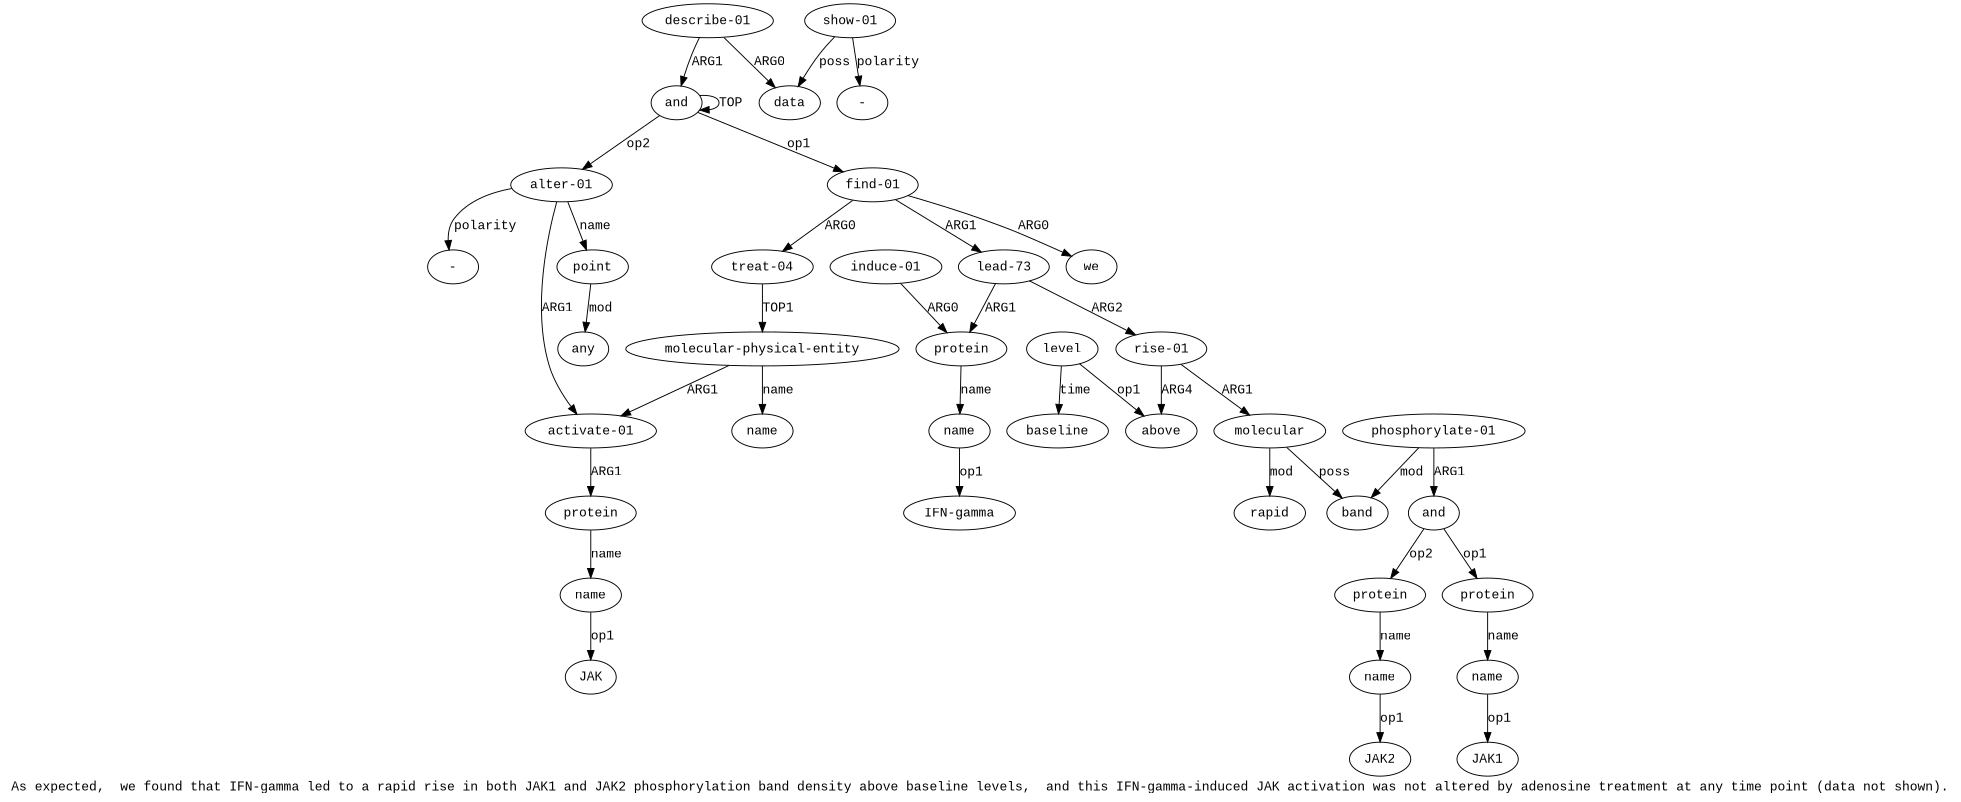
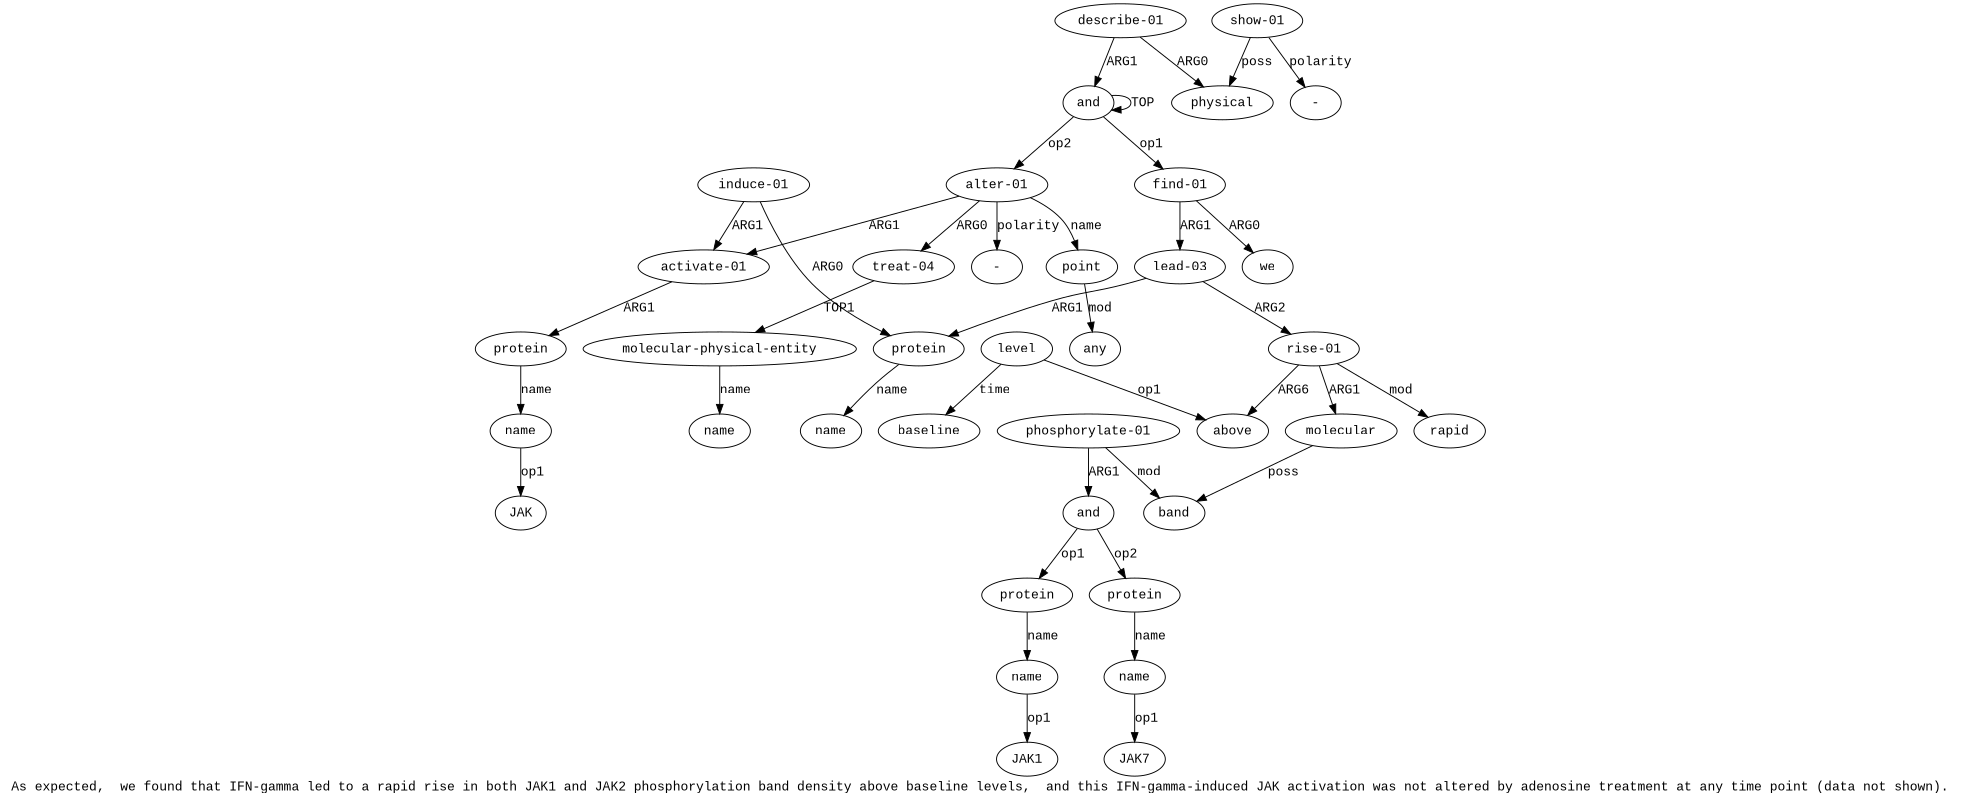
(790, 103) -> (1222, 103)
(822, 223) -> (954, 223)
(1004, 267) -> (1180, 267)
(679, 389) -> (731, 222)
(1177, 390) -> (1294, 390)
(1270, 467) -> (1378, 388)
(960, 513) -> none
(1380, 759) -> (1135, 759)
